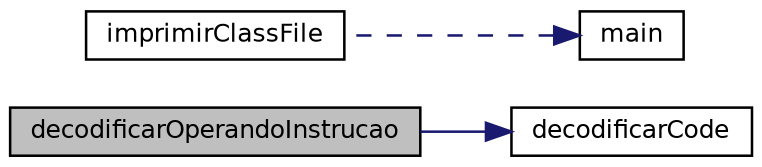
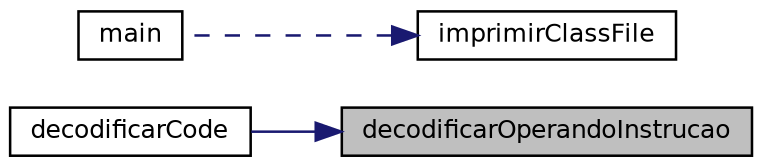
(449, 35) -> (287, 35)
(453, 132) -> (283, 132)
